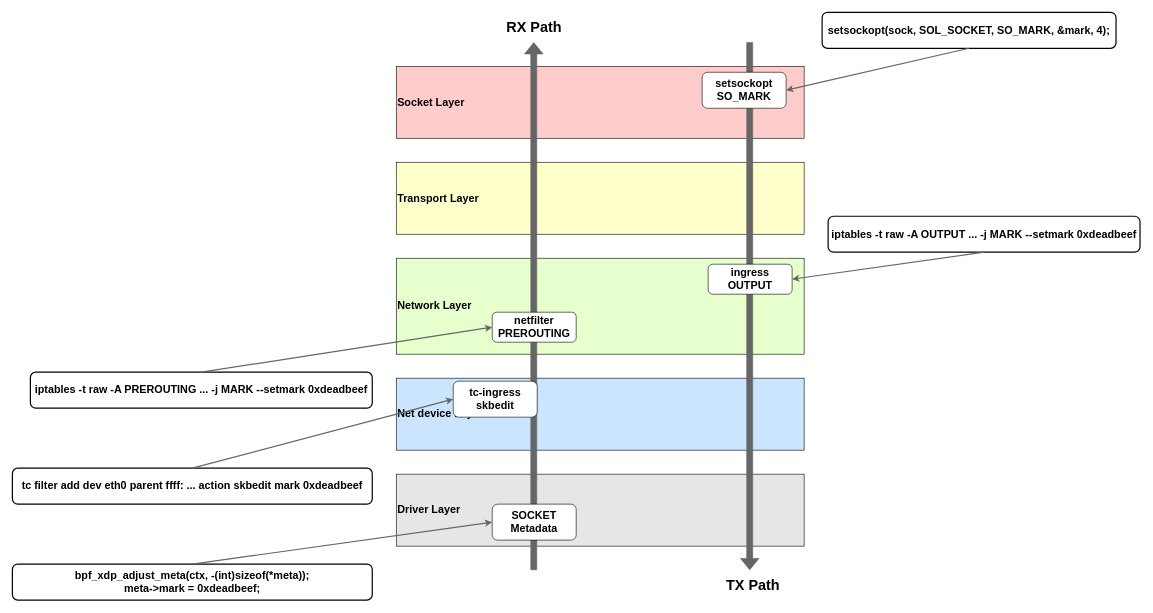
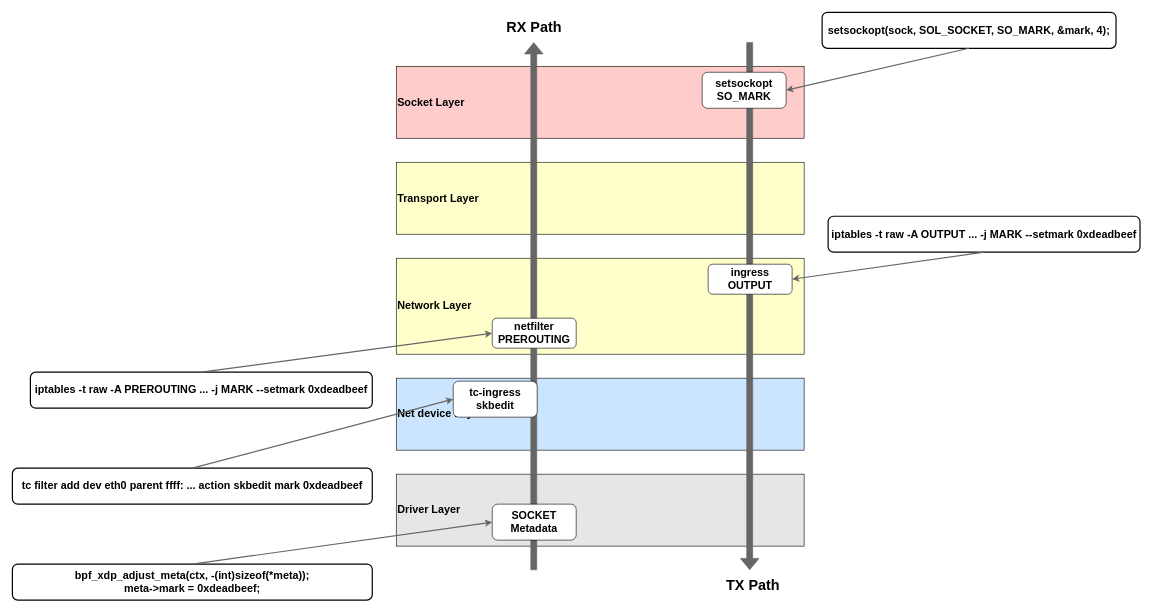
(600, 306) -> (600, 306)
(534, 327) -> (534, 333)
